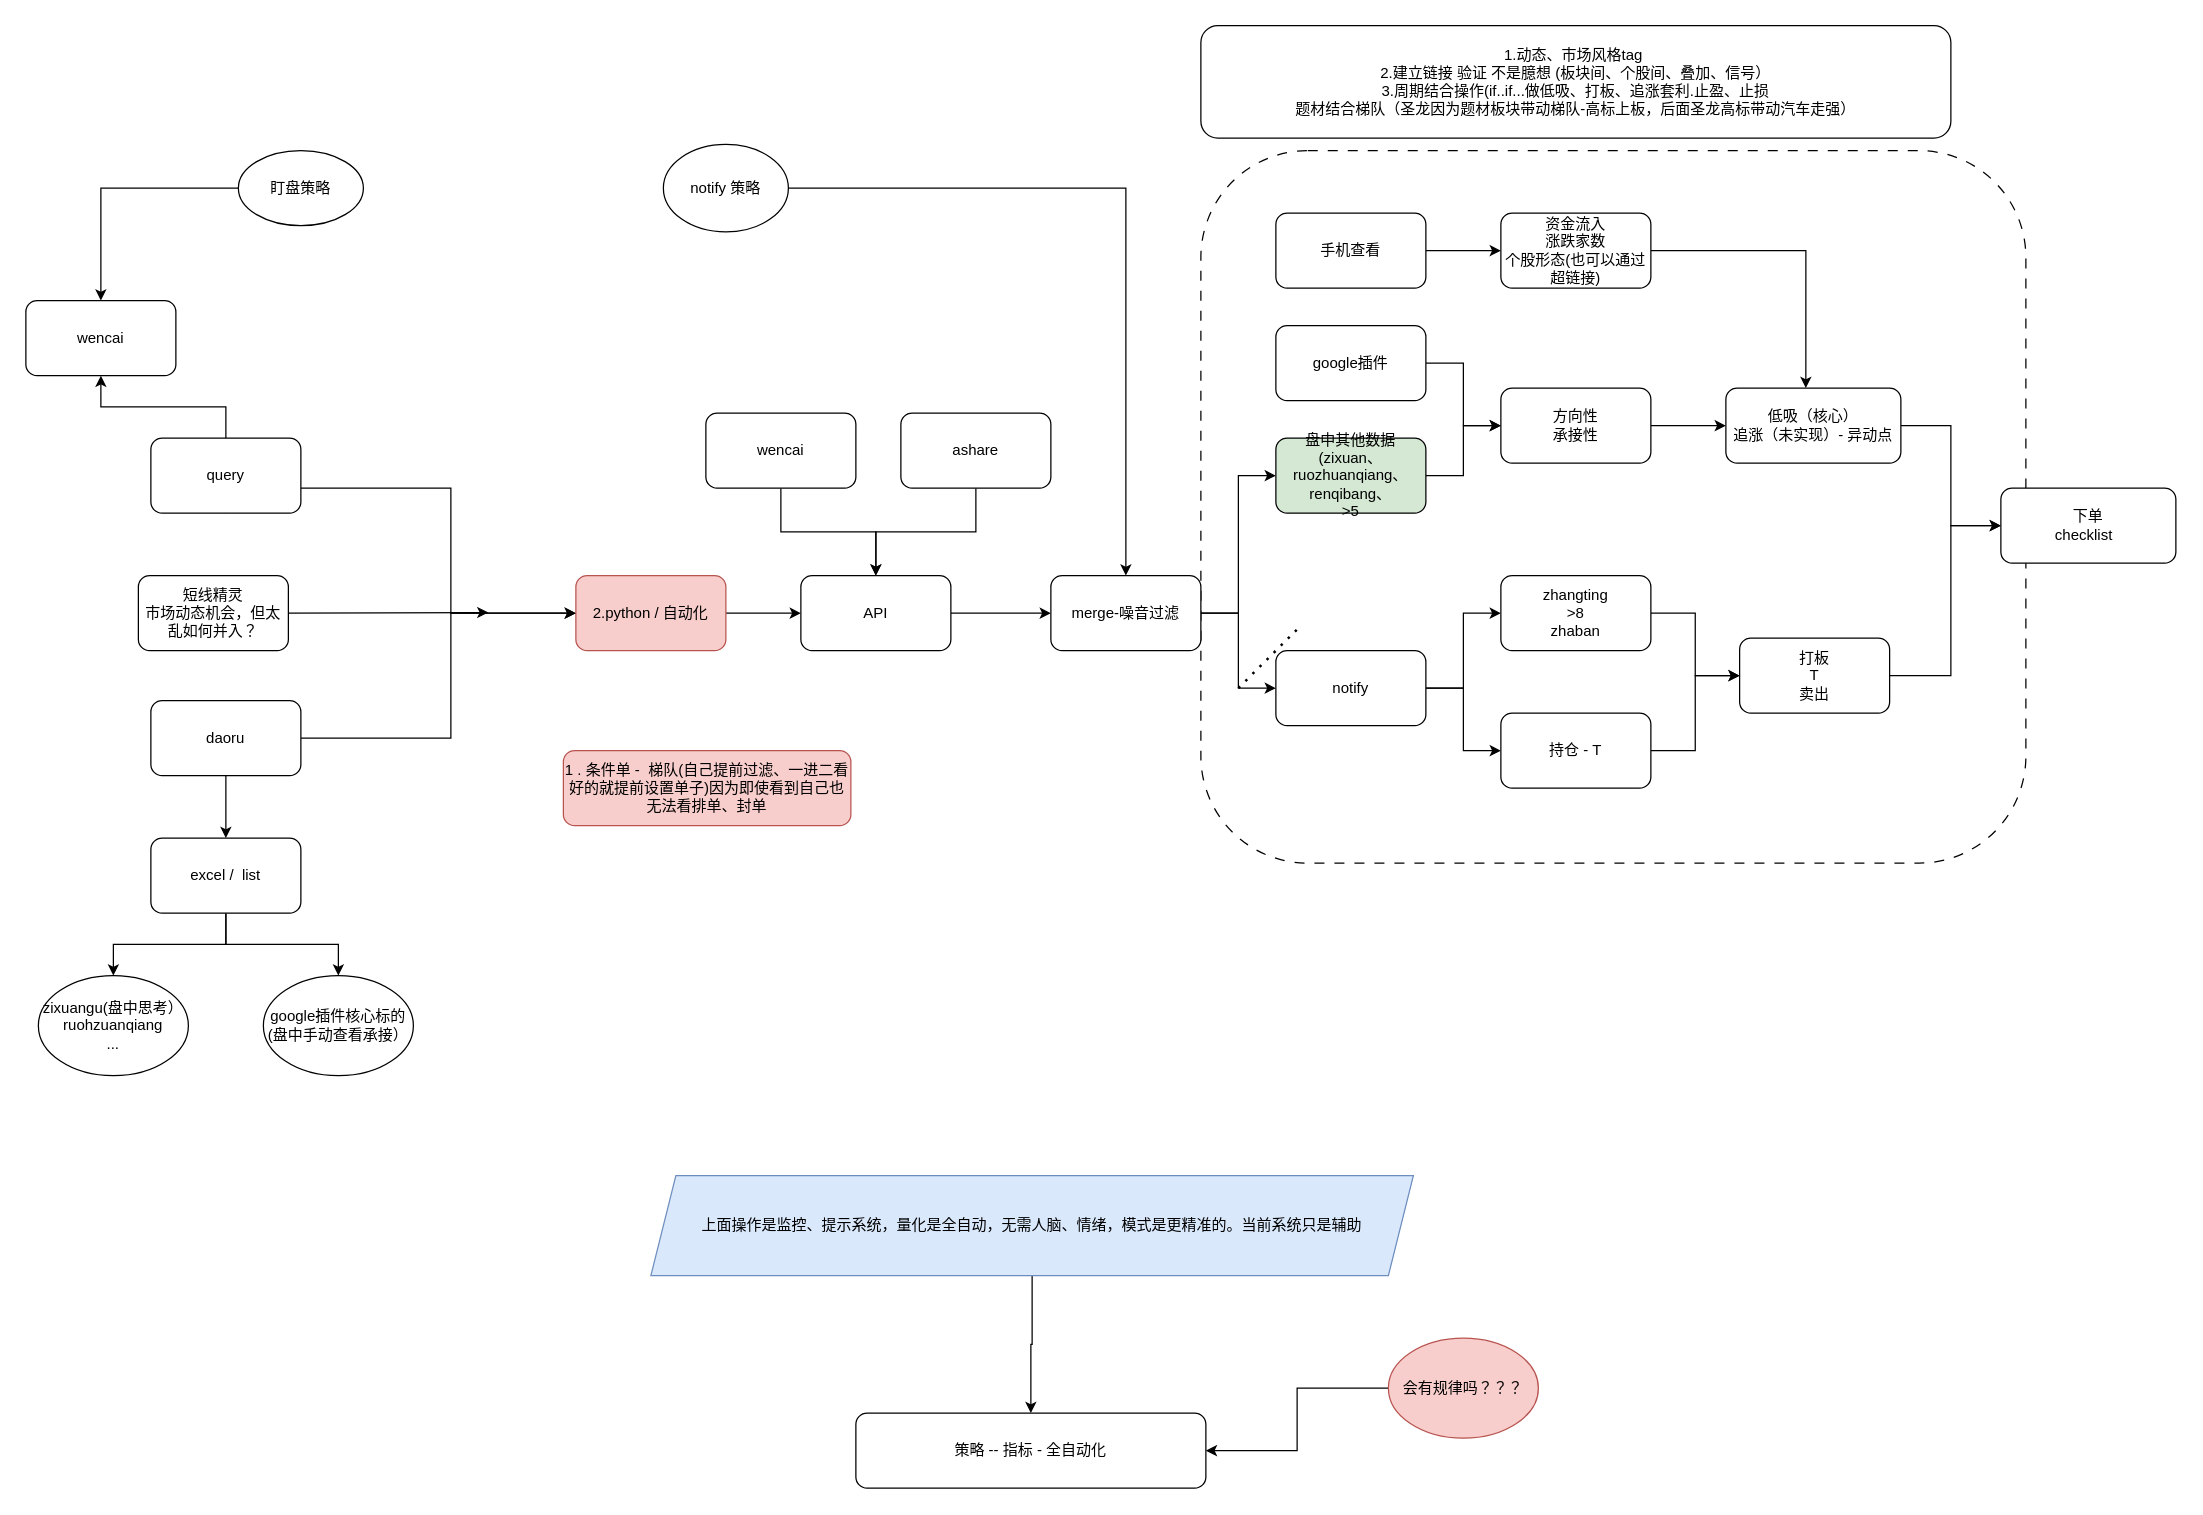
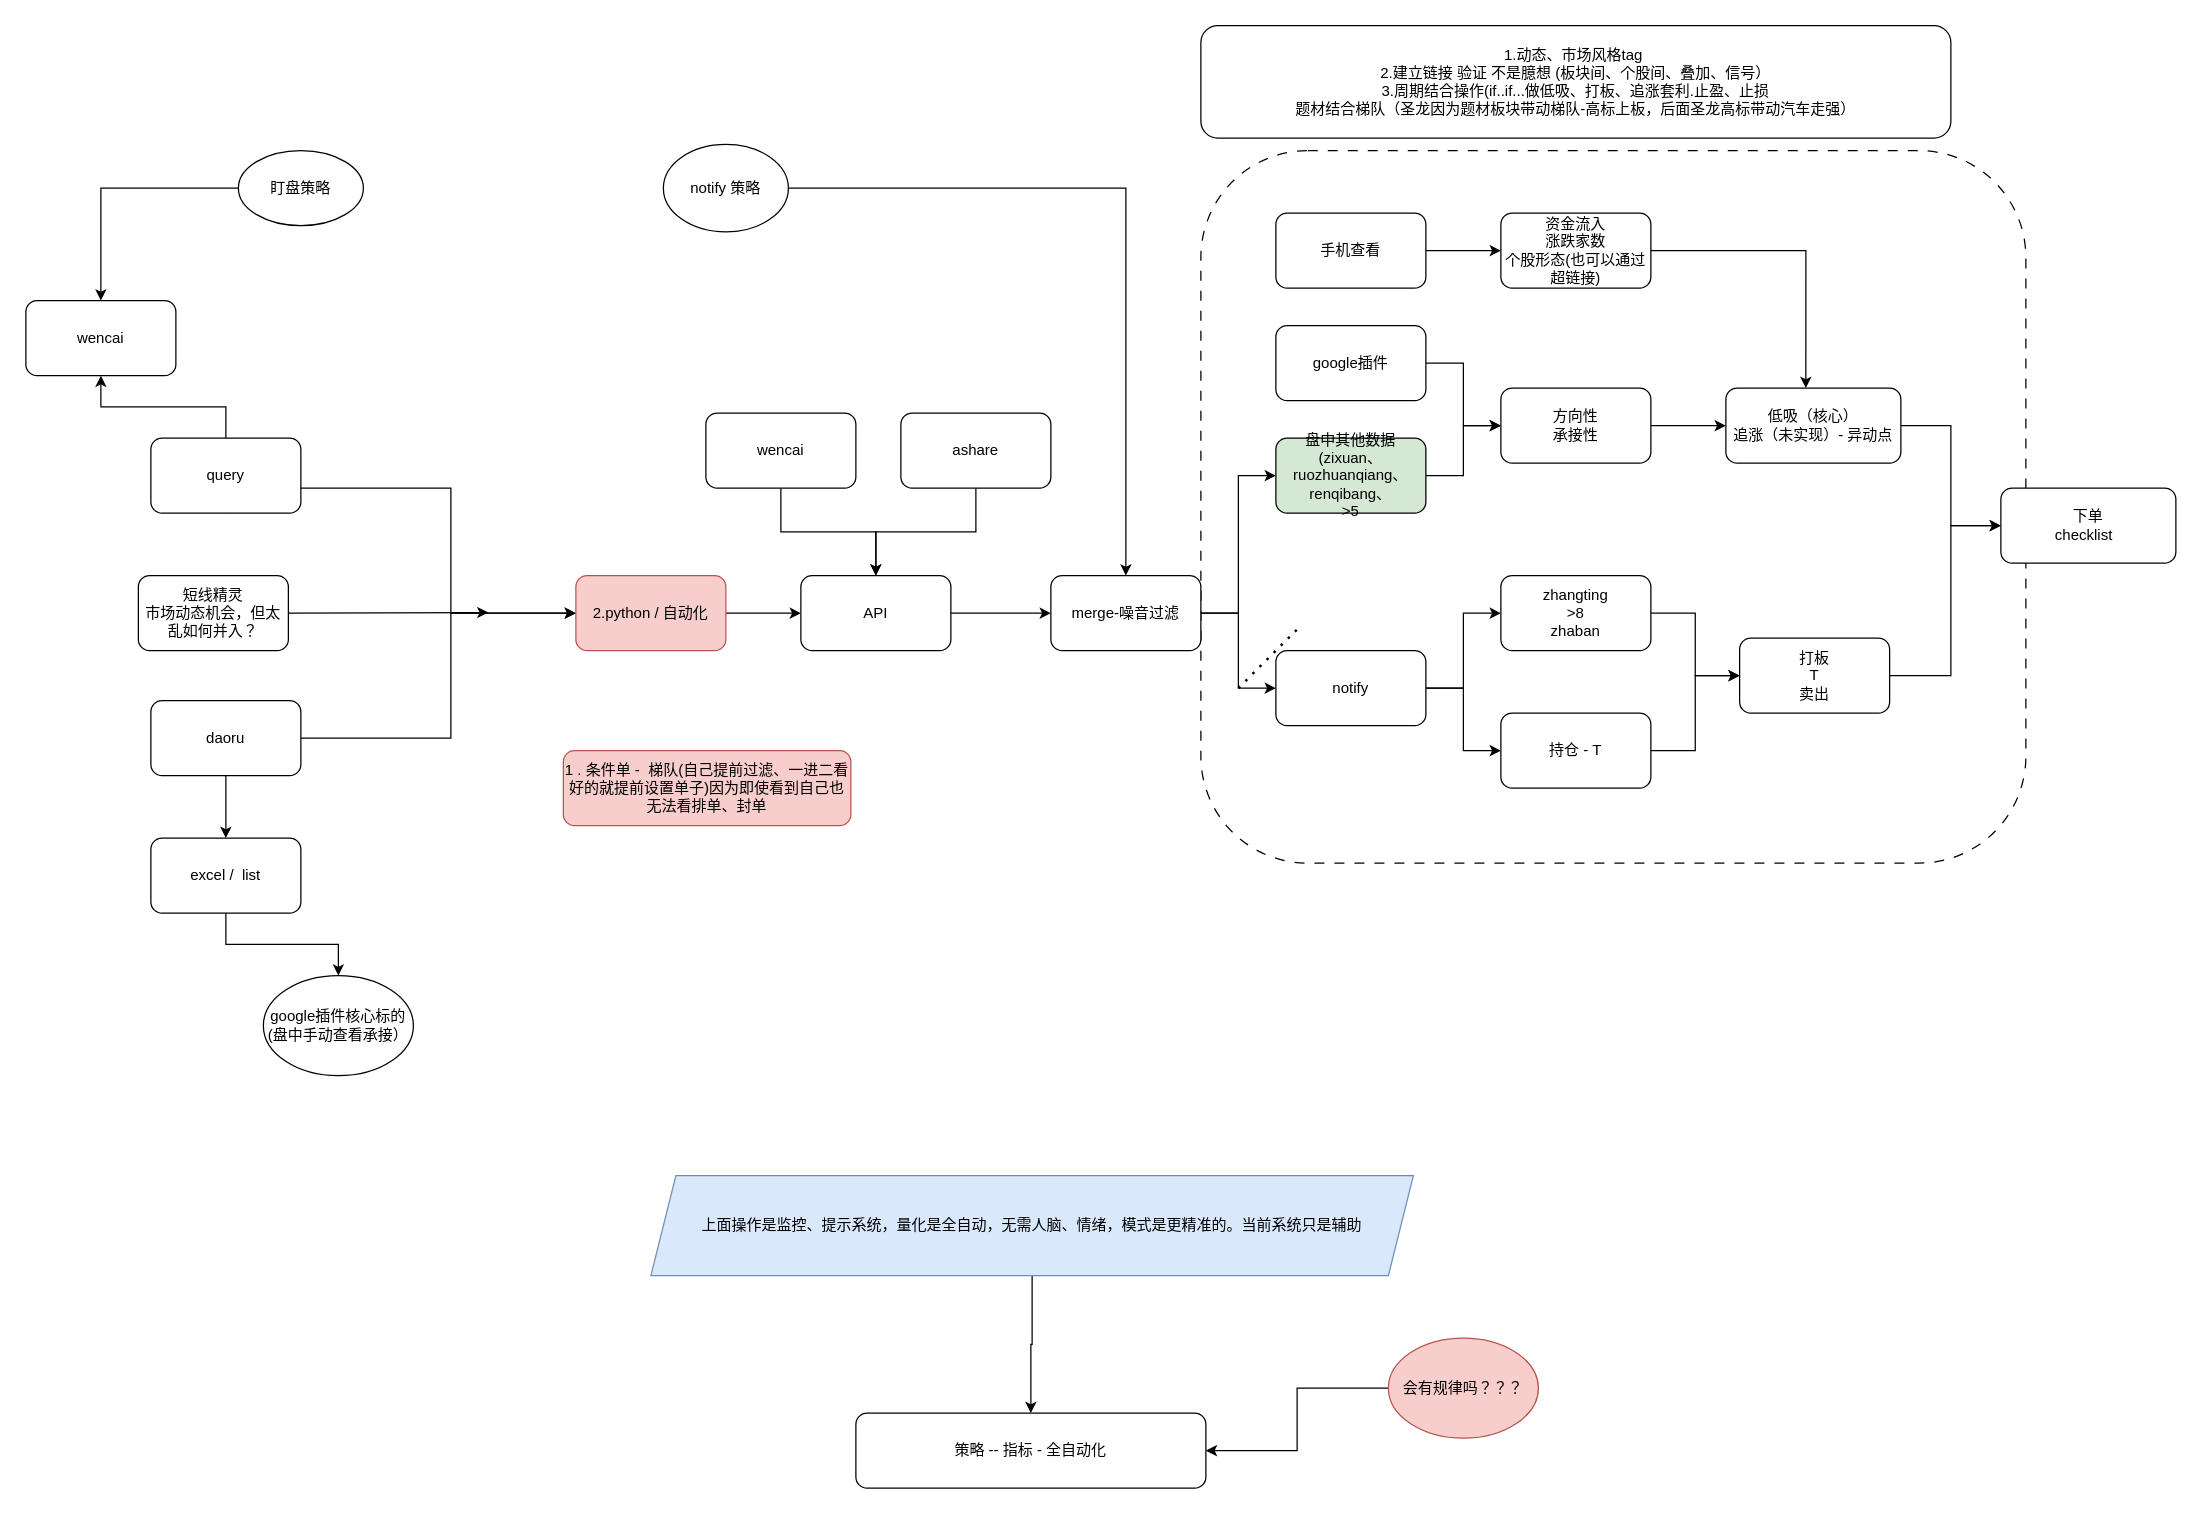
(156, 944) -> none
(113, 1026) -> none
